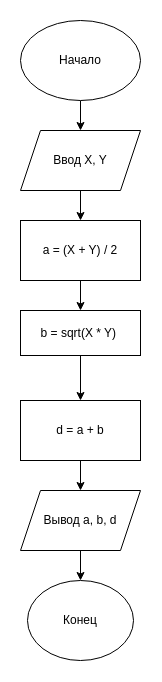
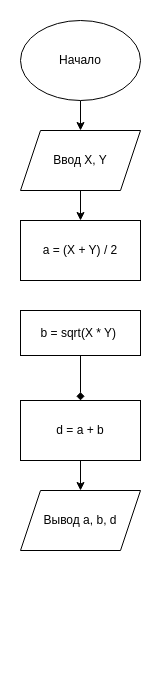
(81, 300) -> none
(81, 392) -> (81, 392)
(81, 570) -> none
(81, 621) -> none
